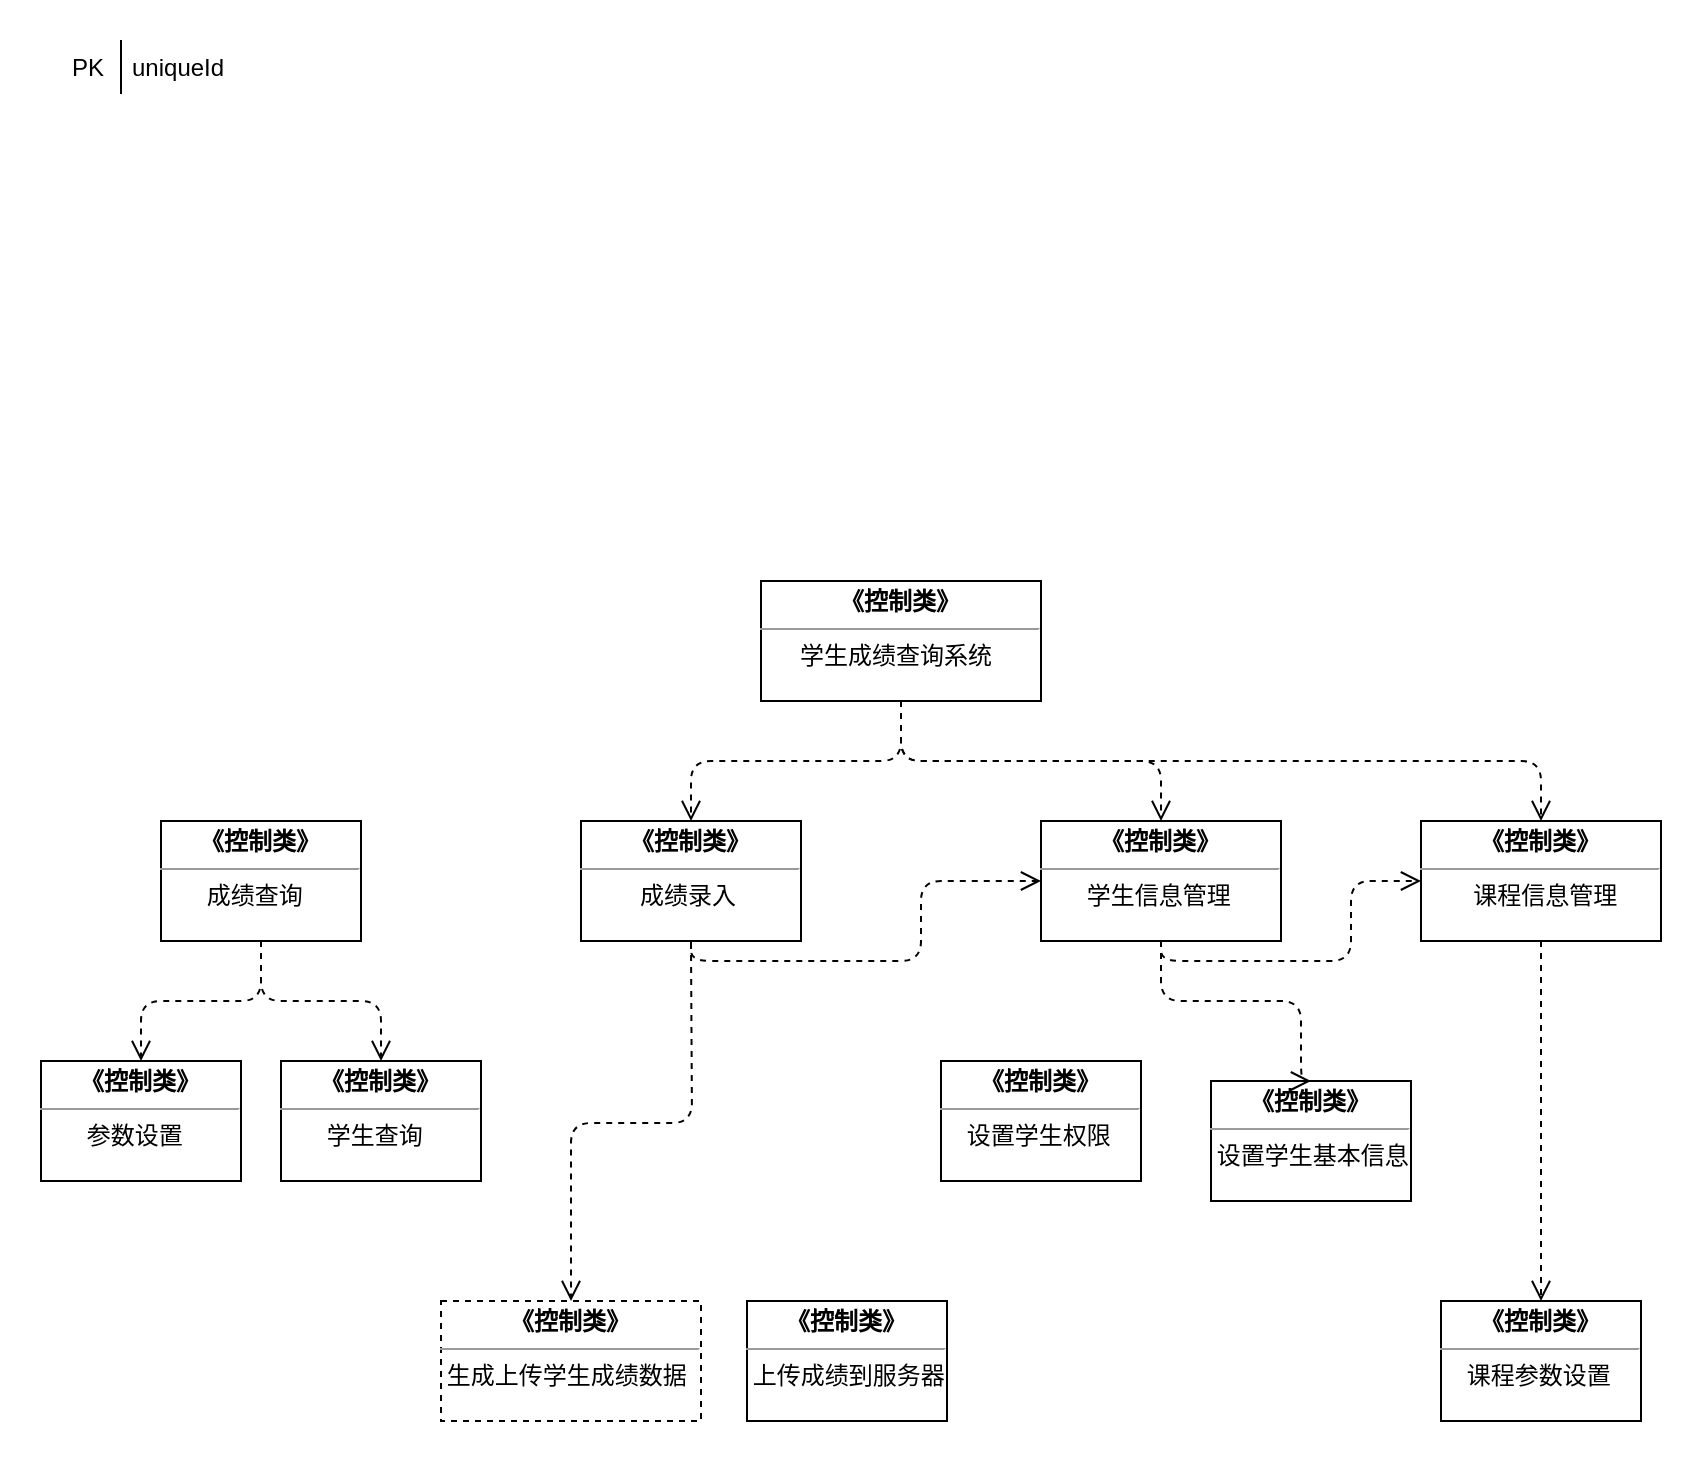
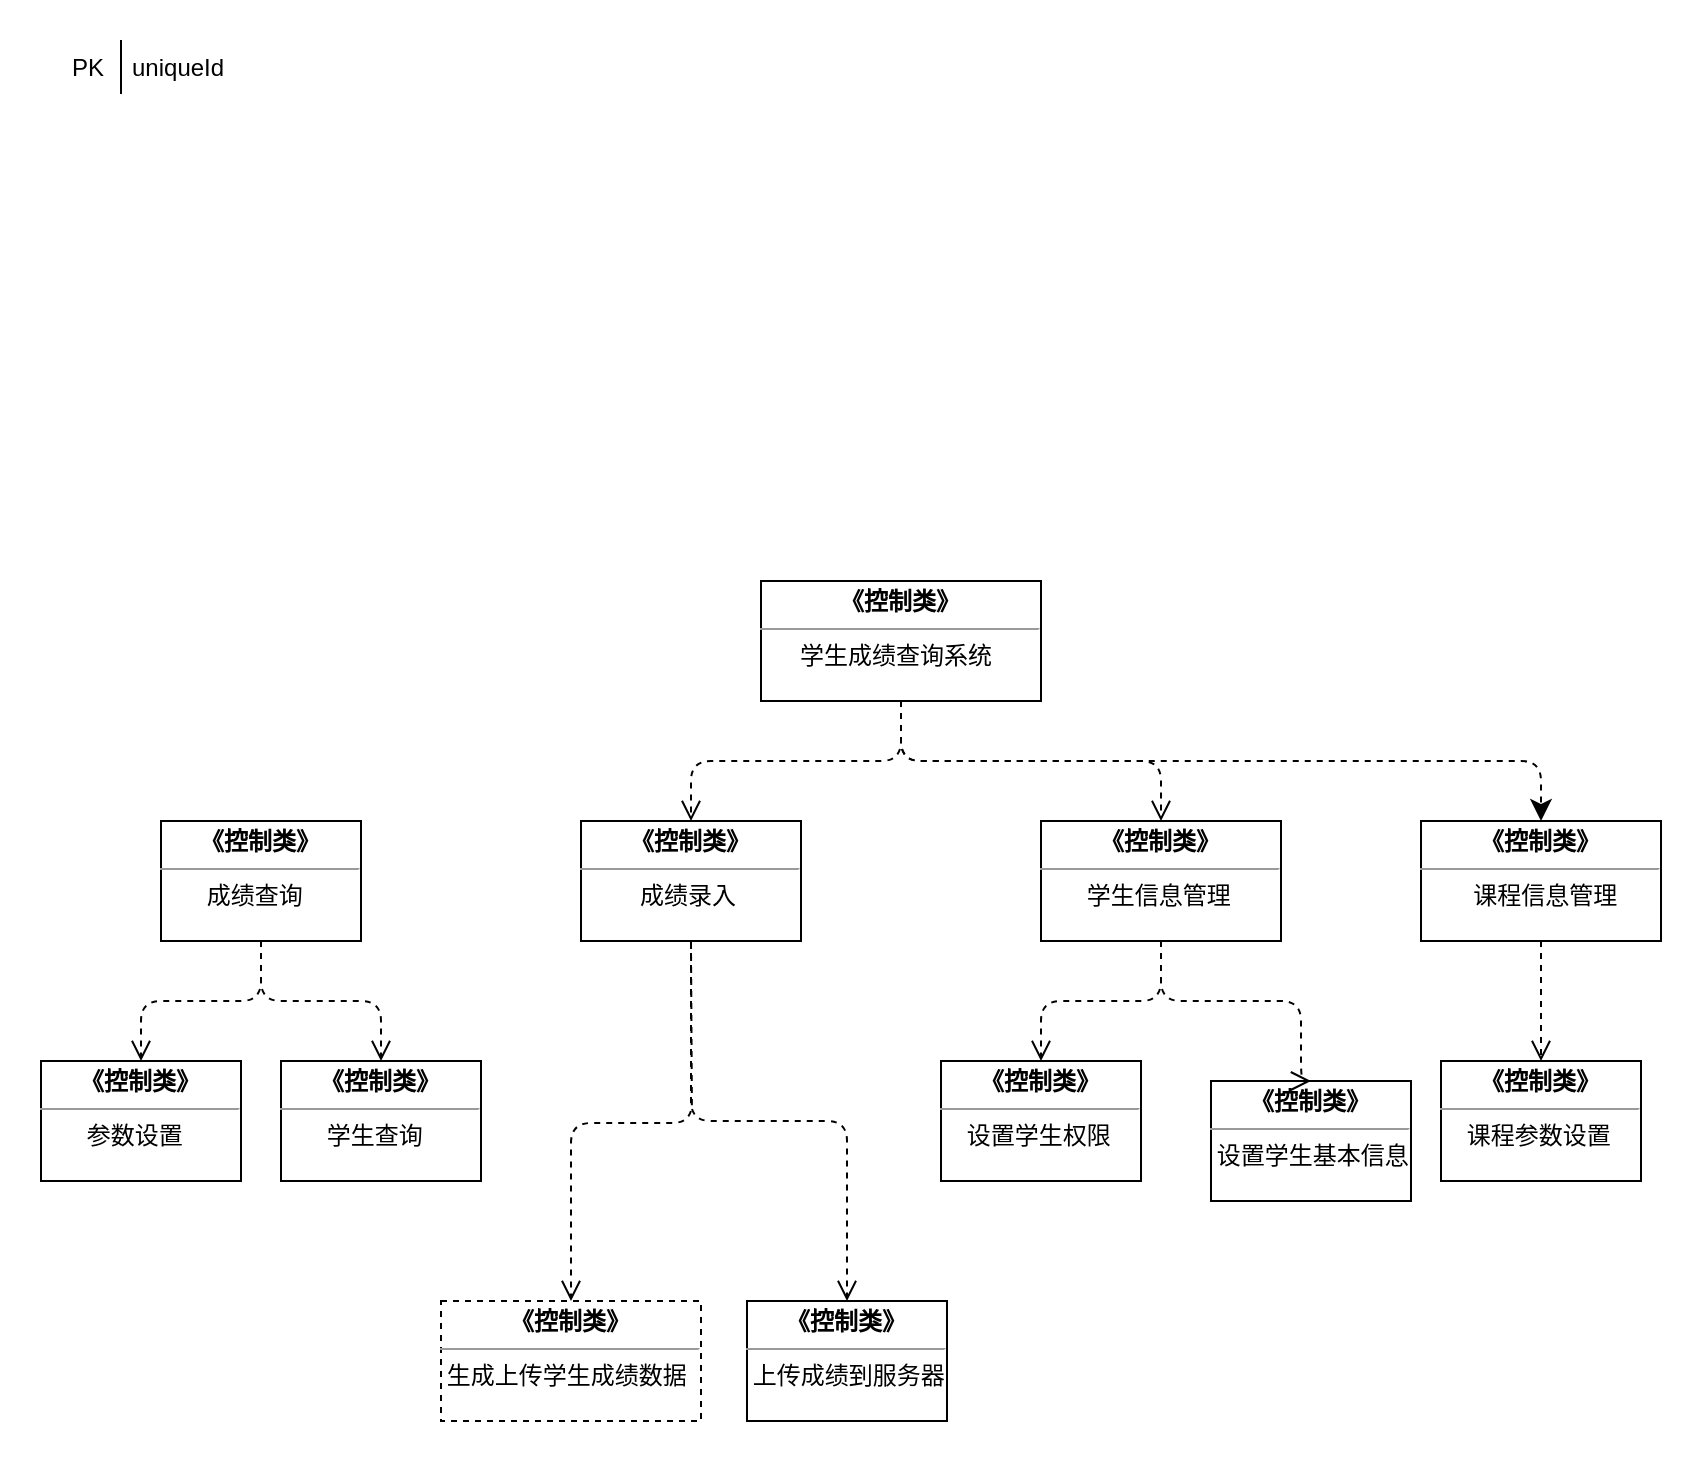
(1541, 807) -> (1541, 803)
(892, 961) -> (847, 1140)
(1317, 961) -> (1079, 1001)
(1541, 1361) -> (1541, 1121)
